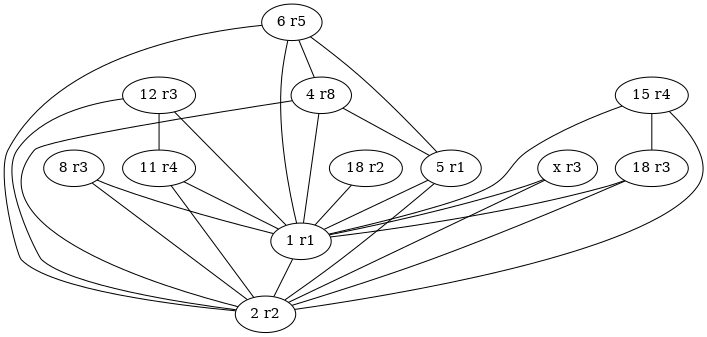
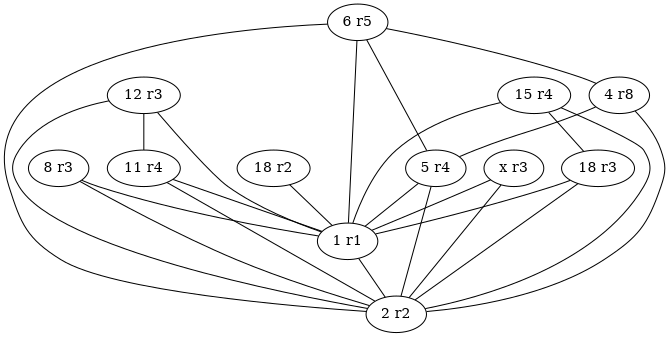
(311, 168) -> none
(451, 168) -> (436, 168)
